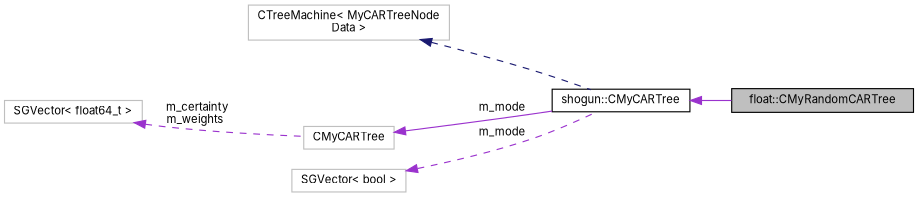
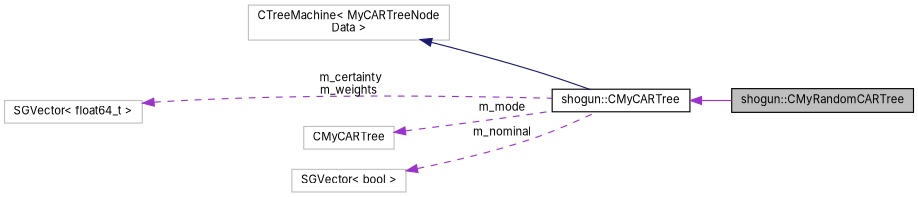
(512, 64) -> (512, 64)
(823, 100) -> (823, 100)
(479, 121) -> (479, 121)
(224, 132) -> (353, 96)
(501, 133) -> (501, 133)
